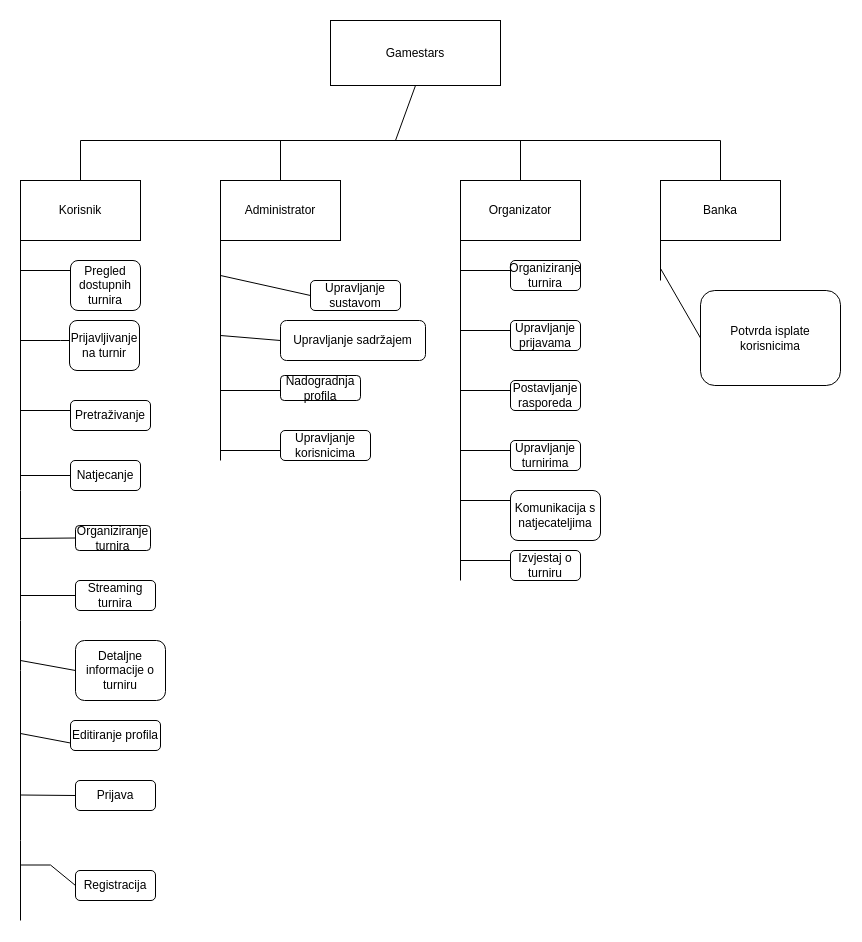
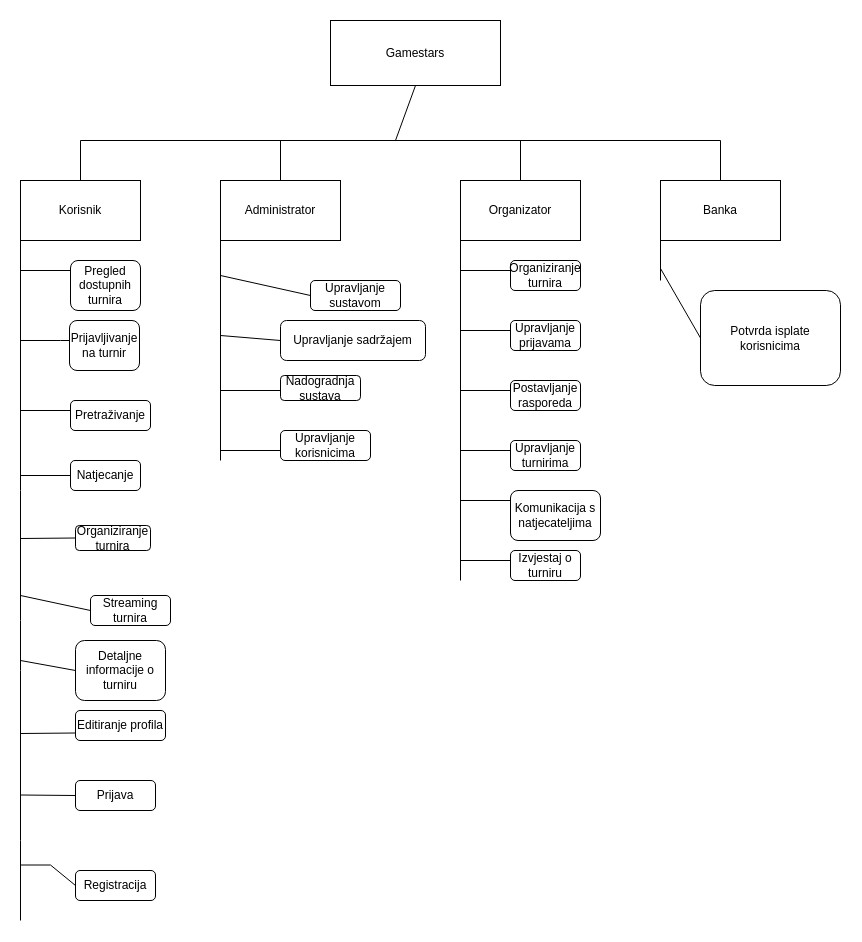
(321, 389) -> (321, 389)
(116, 596) -> (131, 611)
(116, 736) -> (121, 726)
